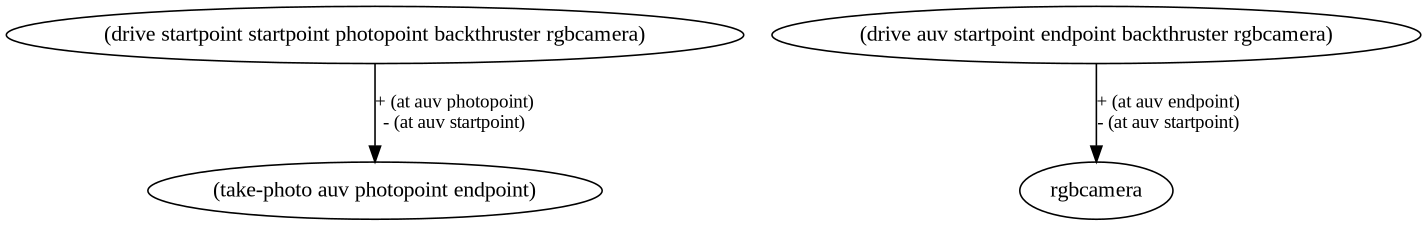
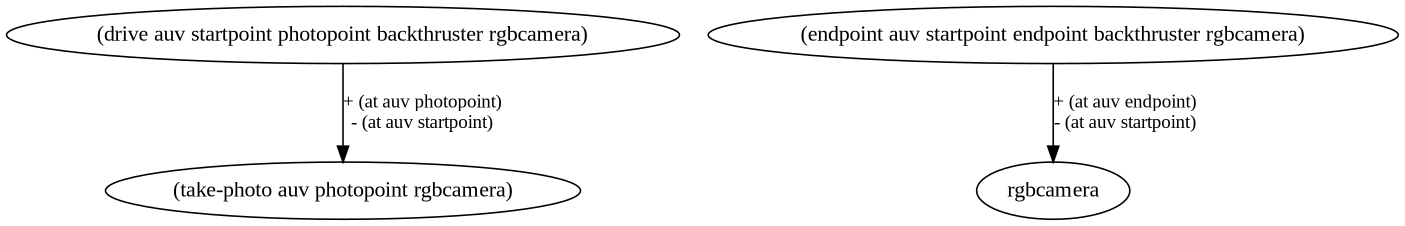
(375, 35) -> (343, 35)
(1096, 35) -> (1053, 35)
(375, 191) -> (343, 191)
